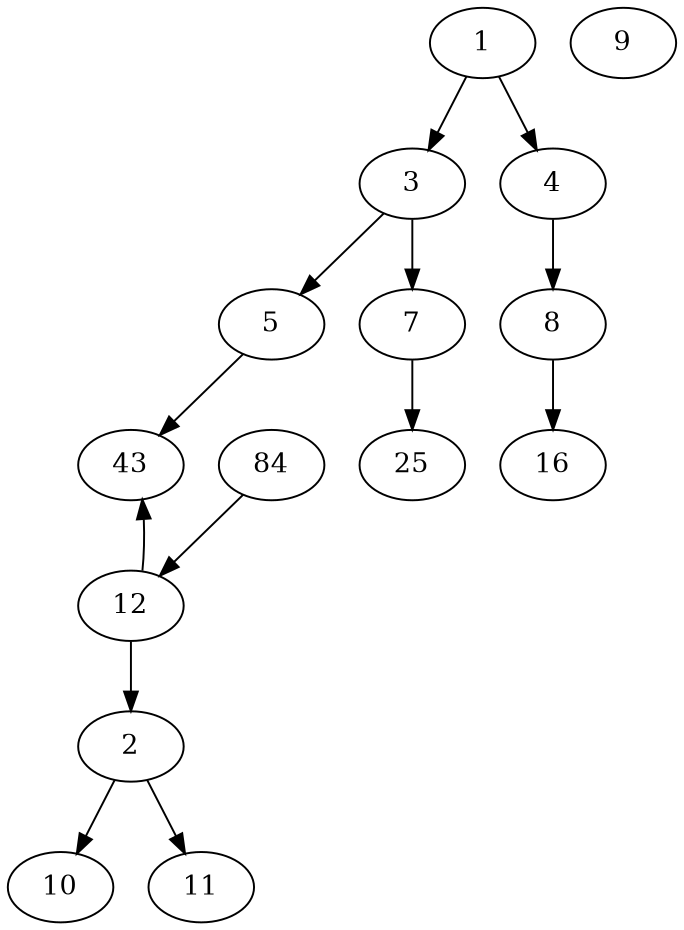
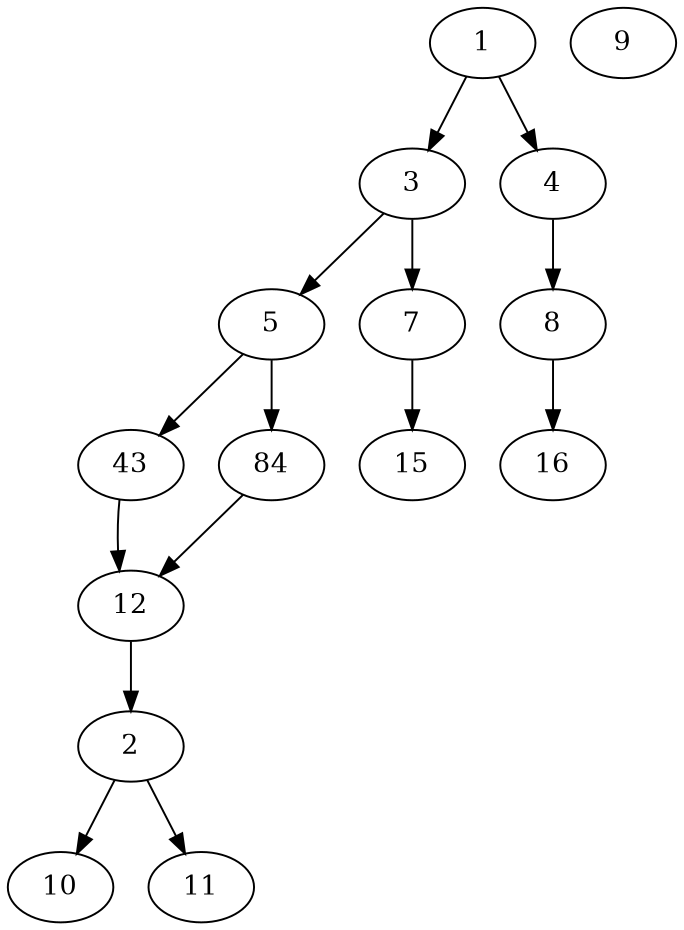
none -> (272, 385)
(412, 465) -> (412, 465)
(144, 545) -> (118, 525)
